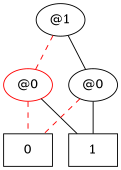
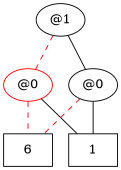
(28, 150) -> (28, 150)
